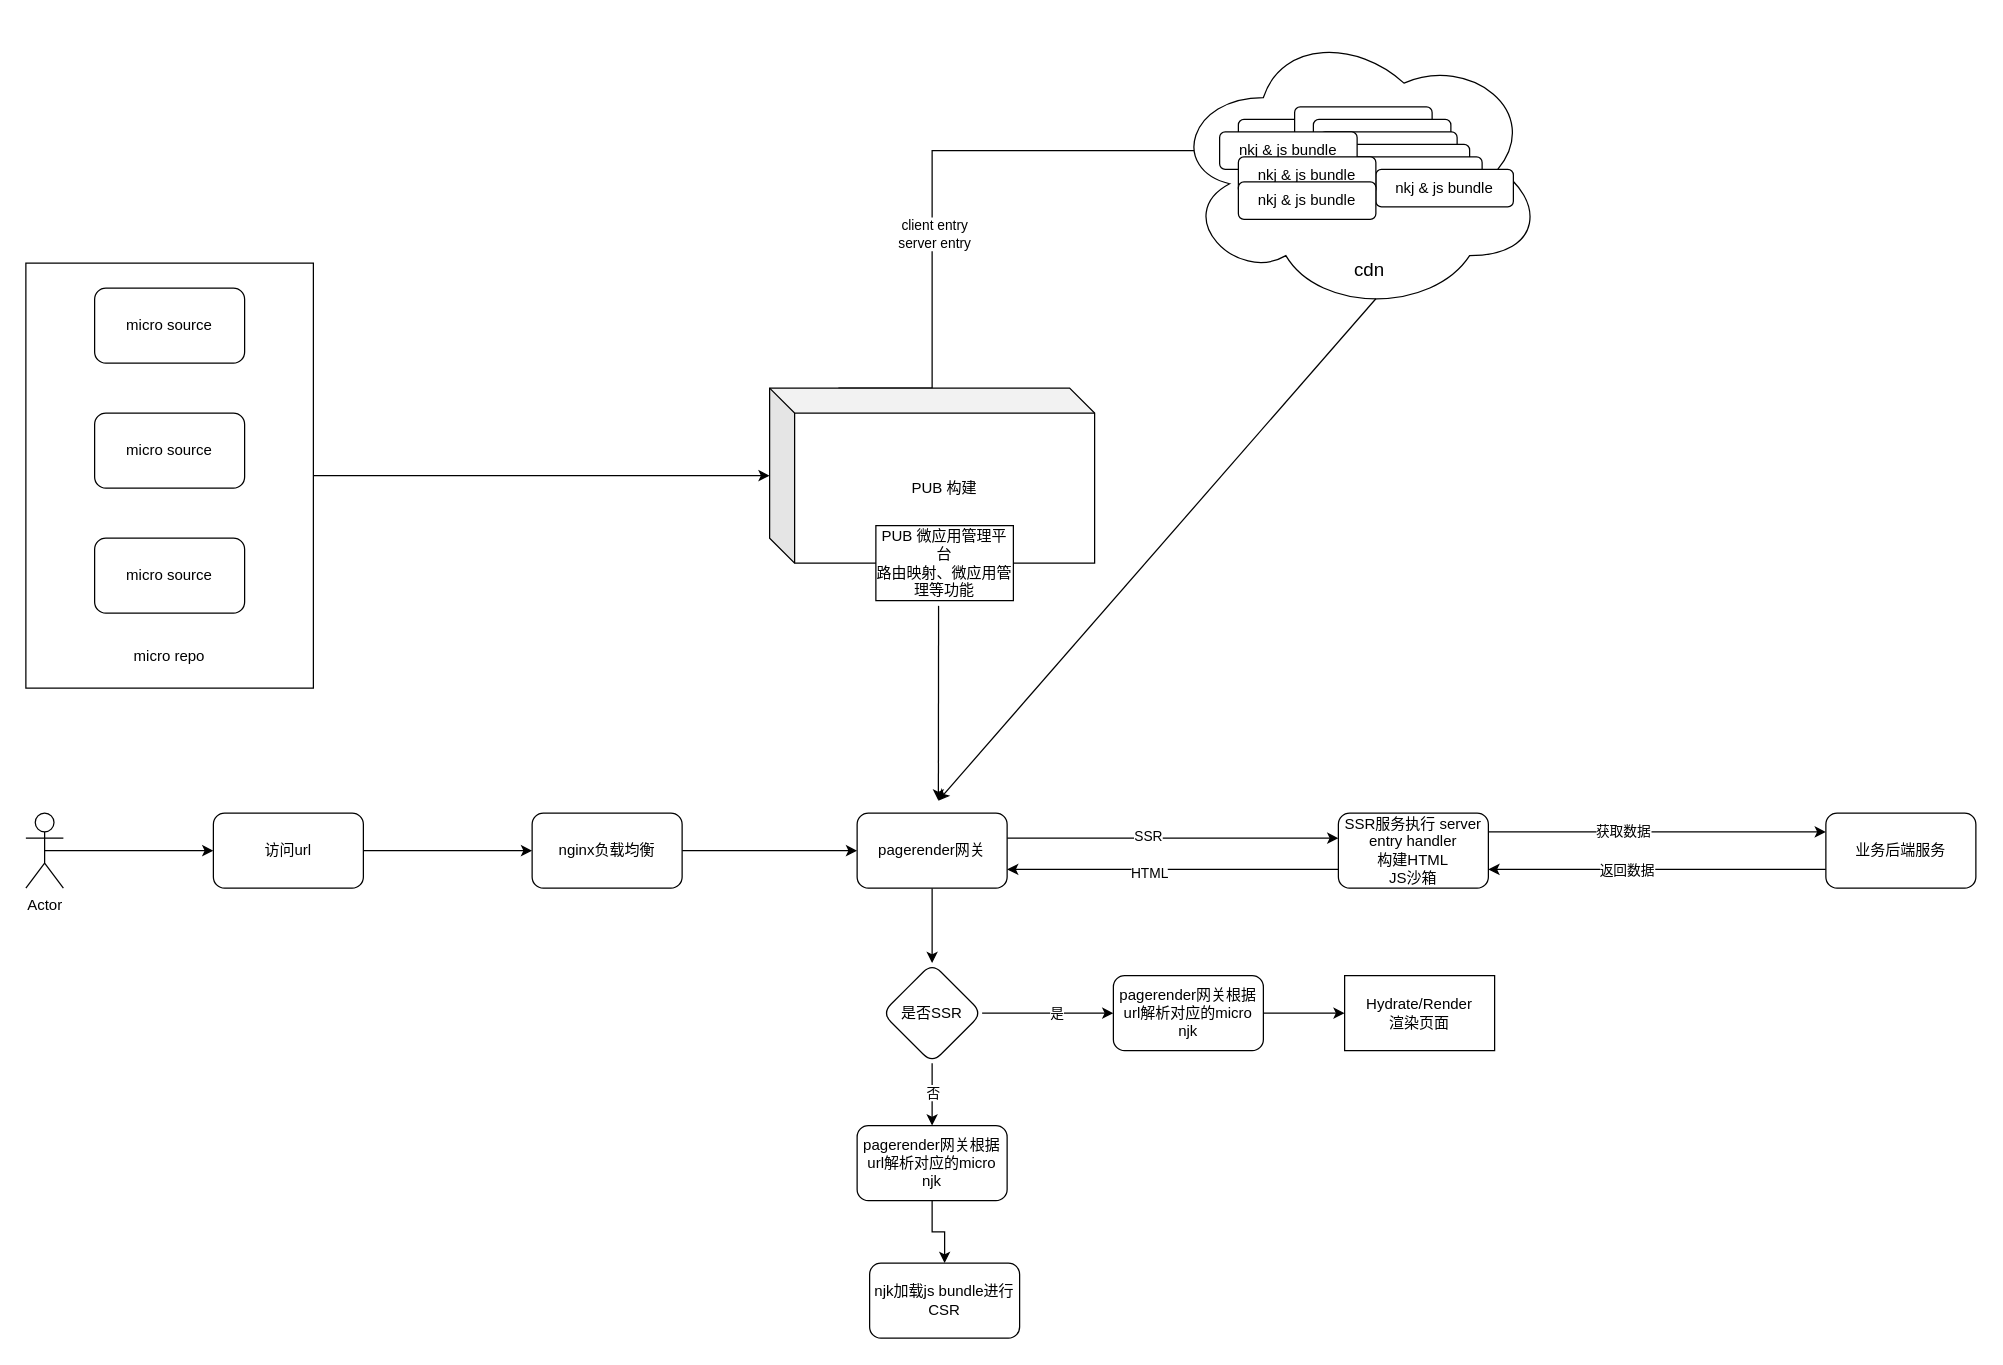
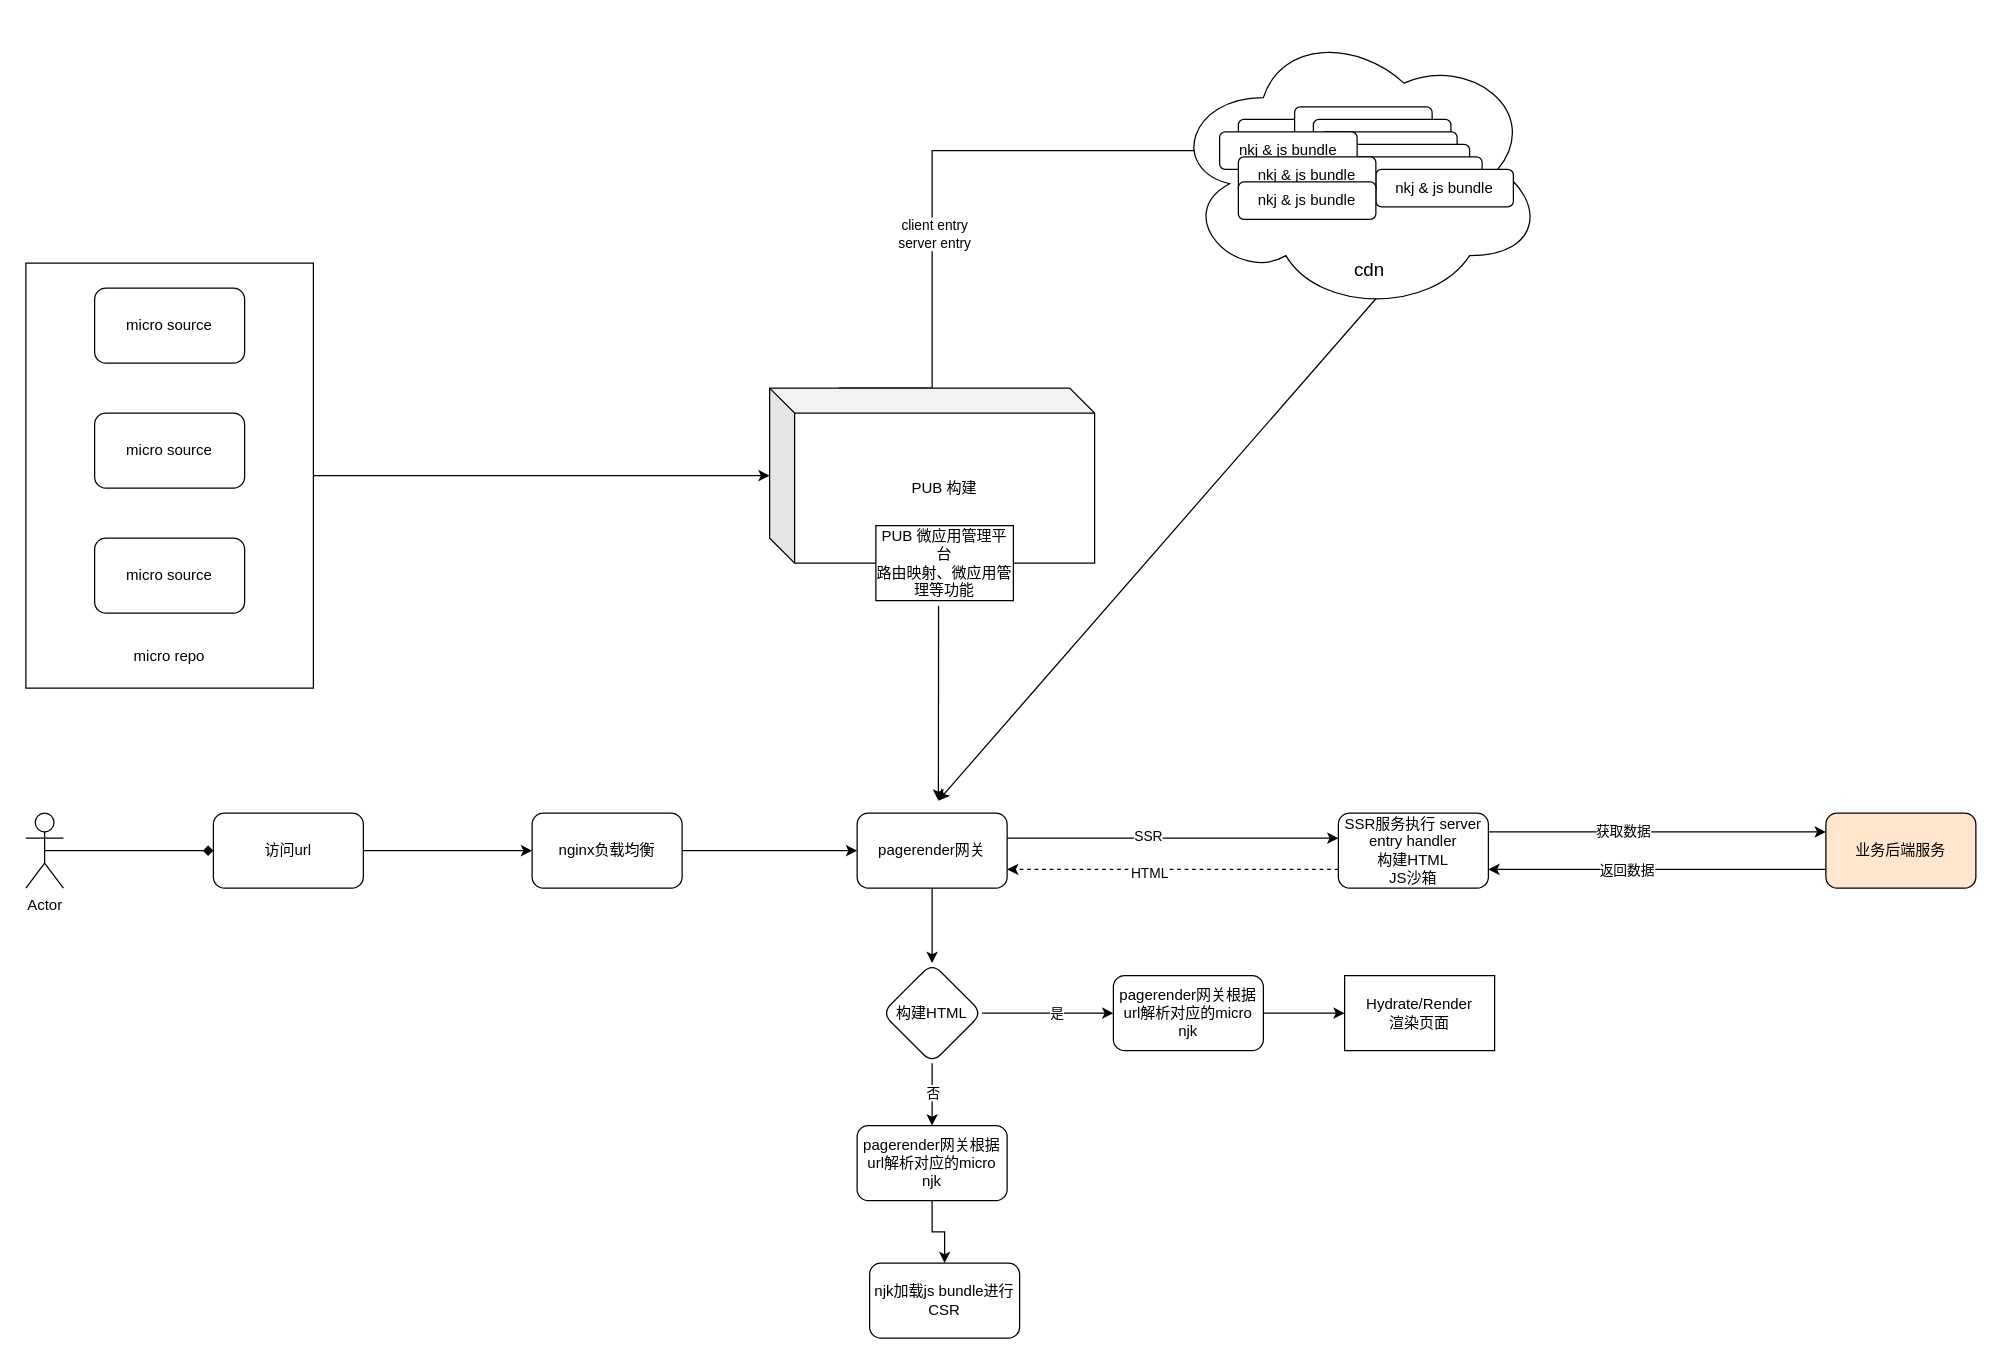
(203, 851) -> (202, 851)
(1901, 851) -> (1901, 851)
(1251, 869) -> (1251, 869)
(932, 1013) -> (932, 1013)
